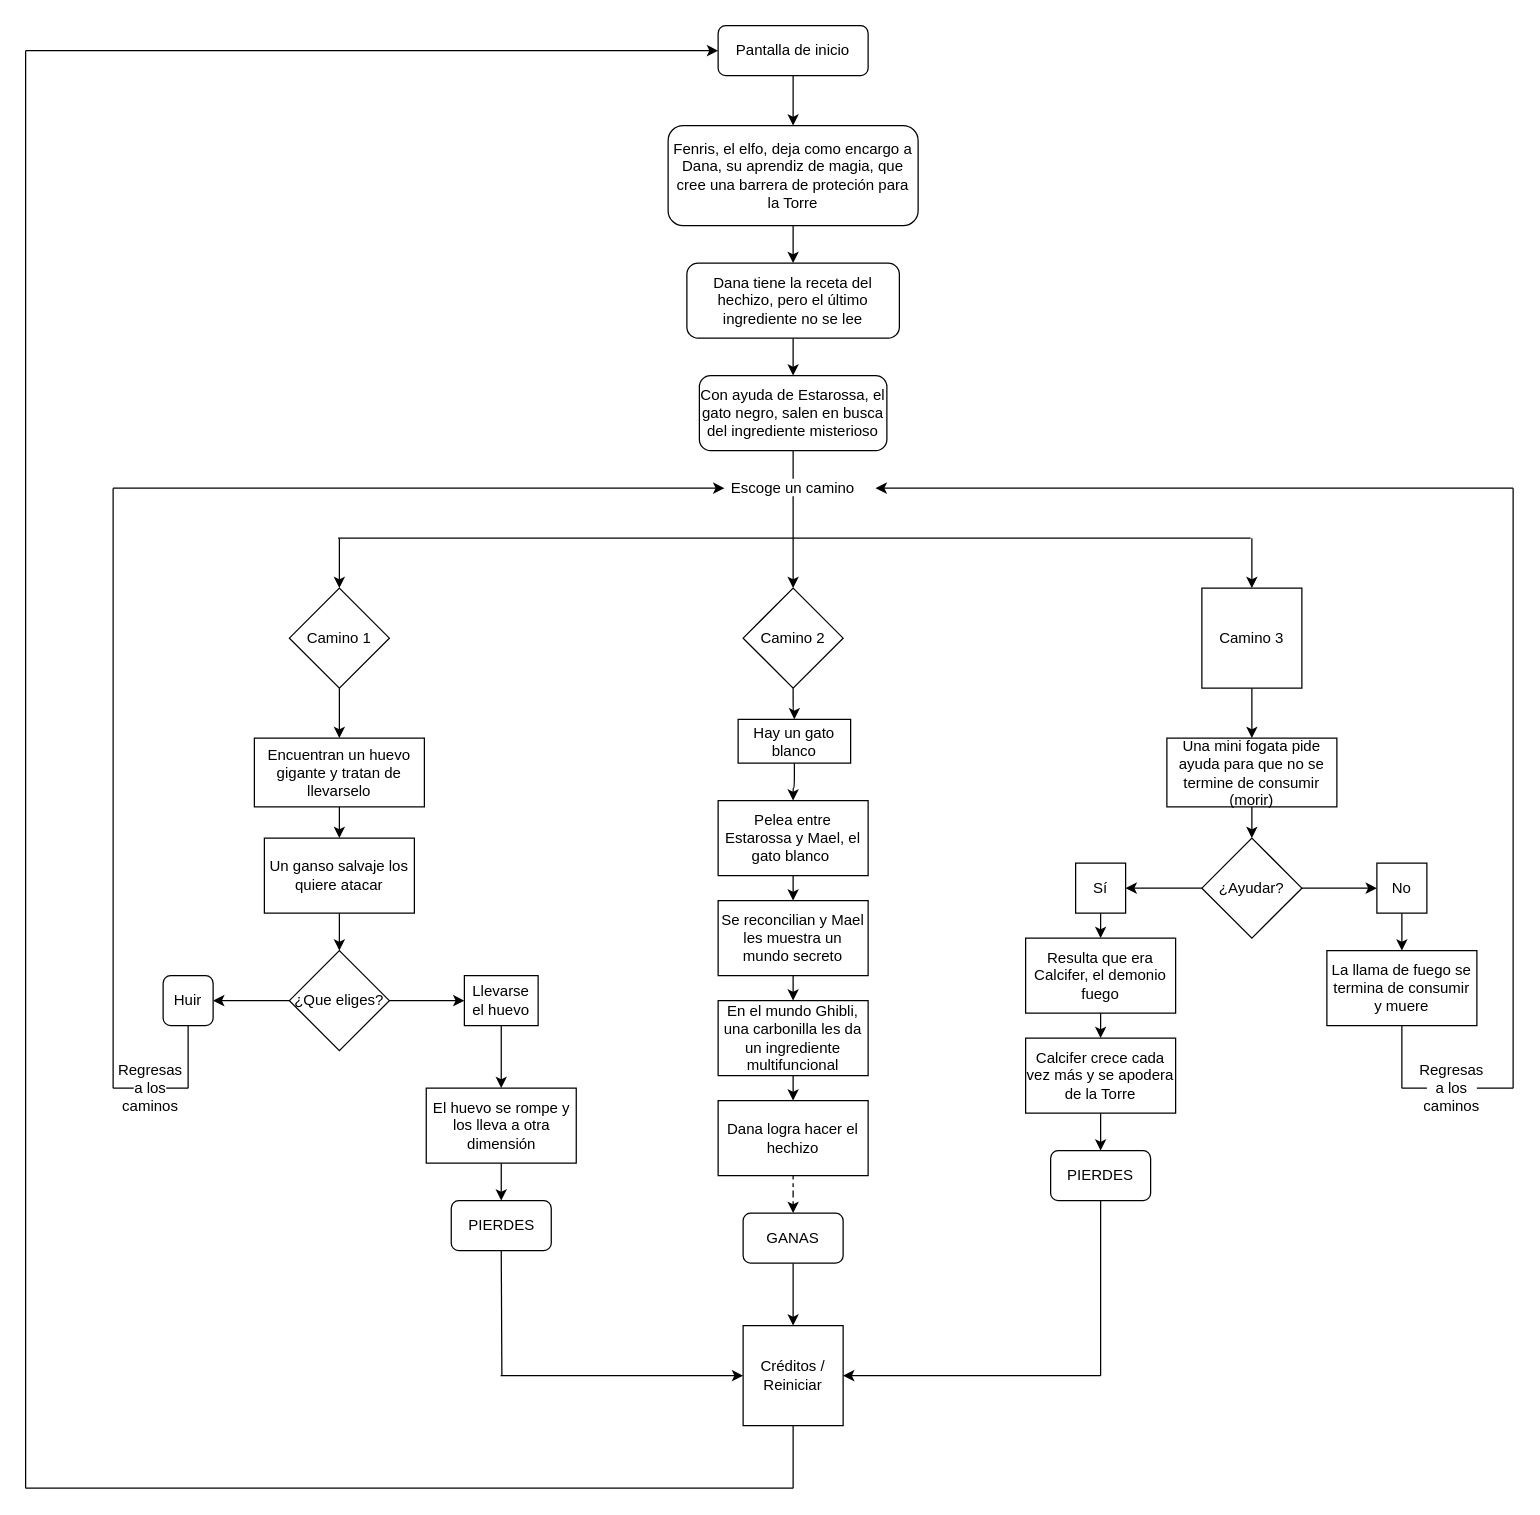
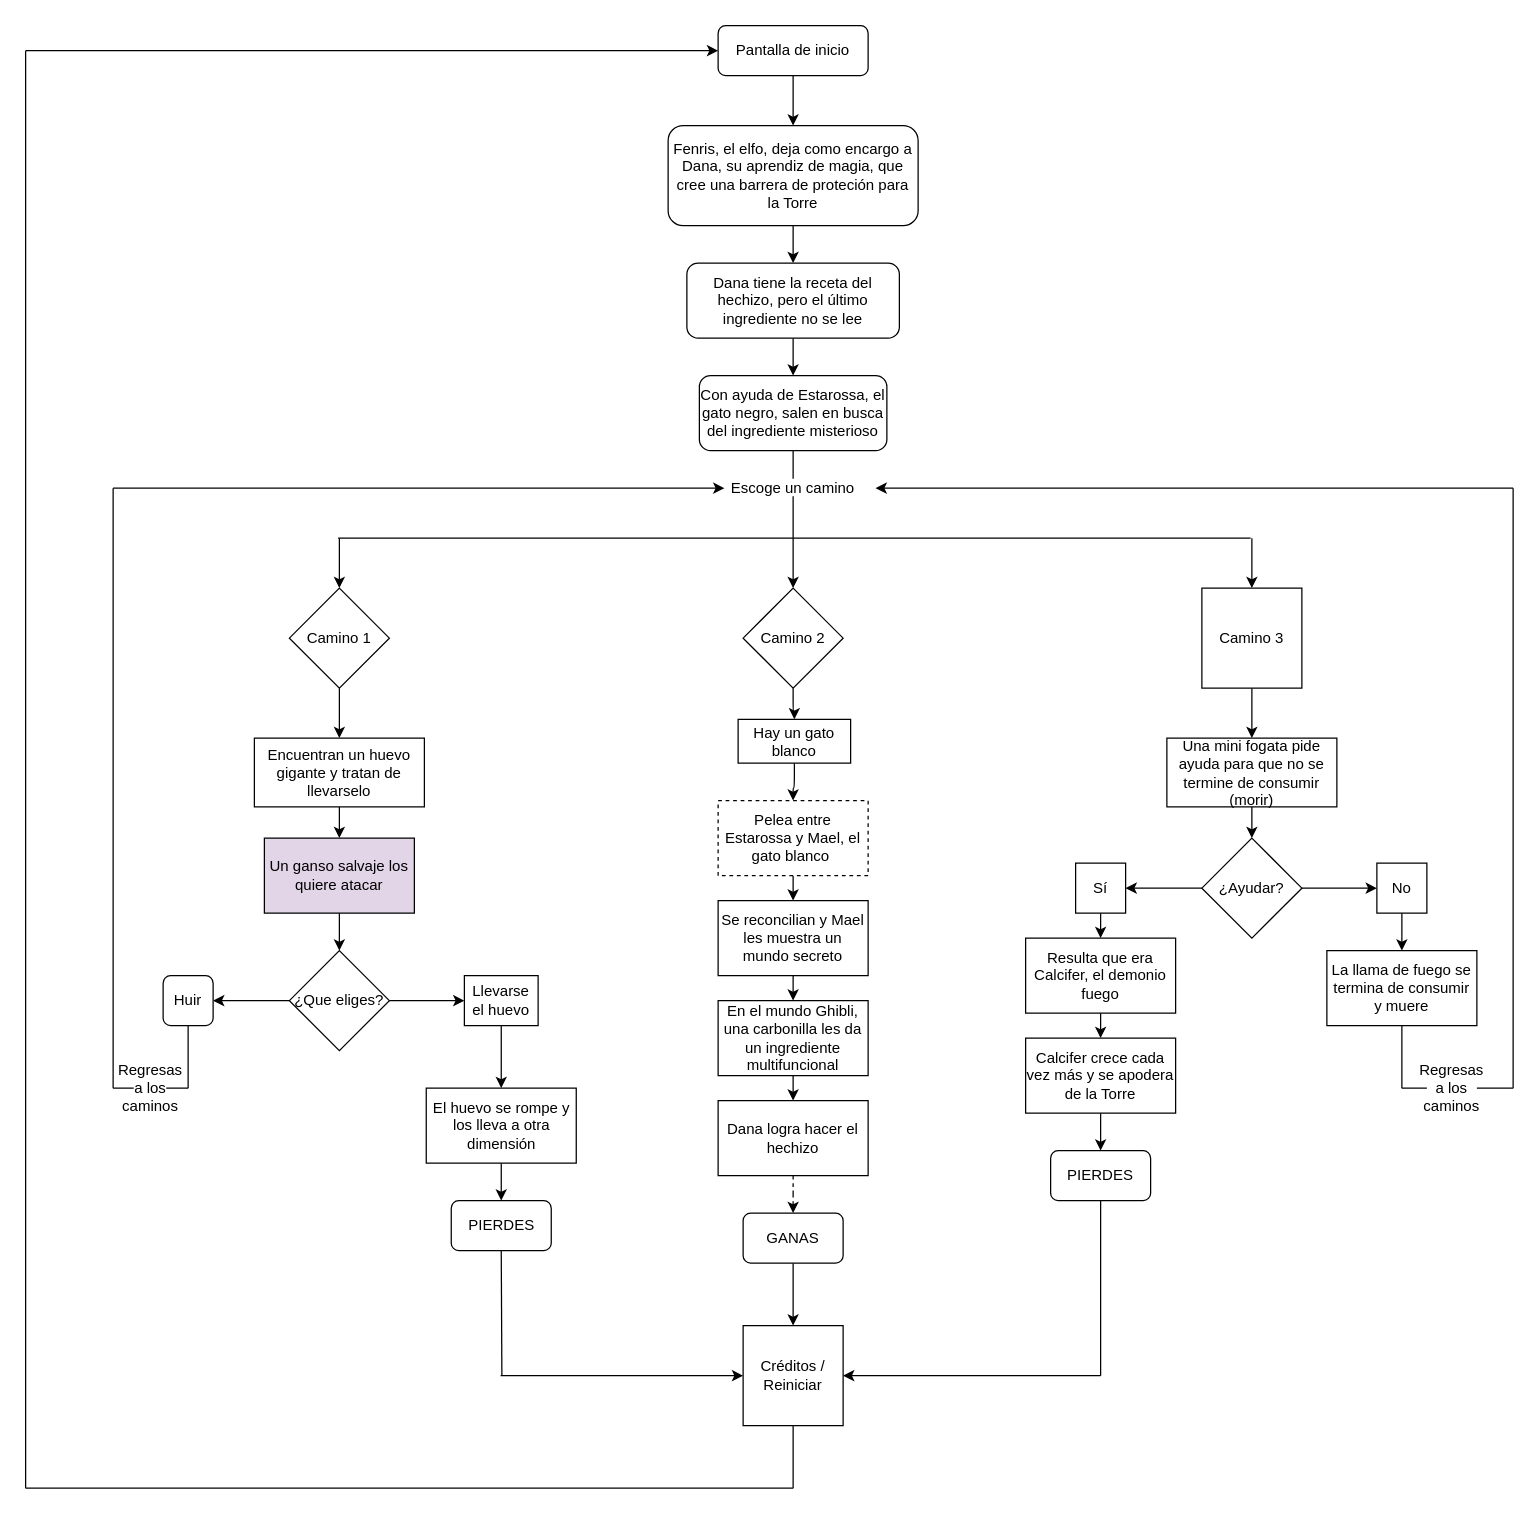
(793, 838) -> (793, 838)
(339, 876) -> (339, 876)
